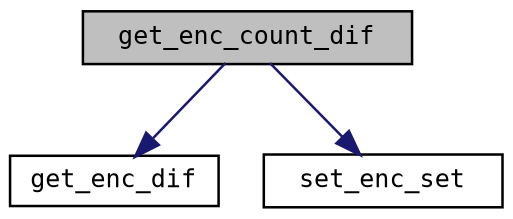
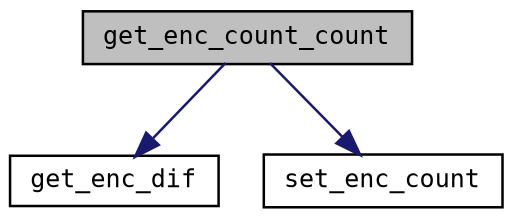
(247, 38) -> (247, 38)
(383, 181) -> (383, 181)
